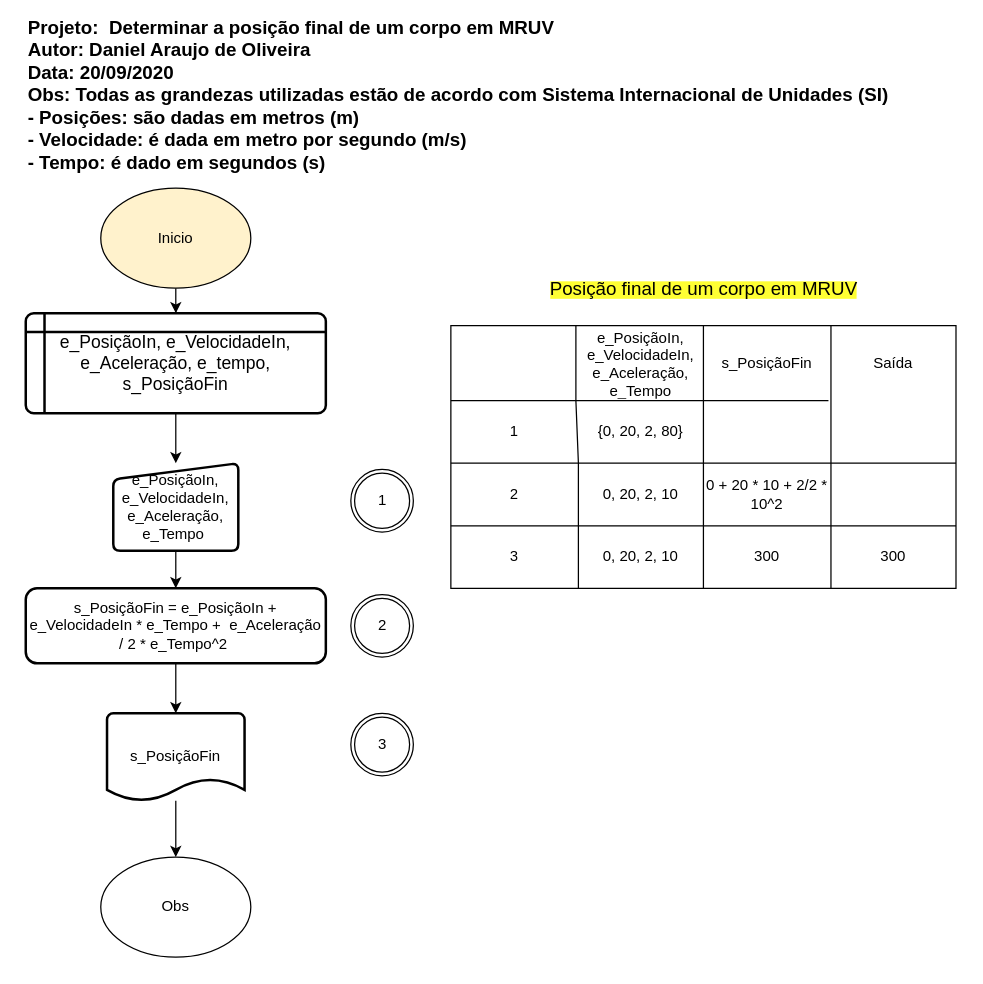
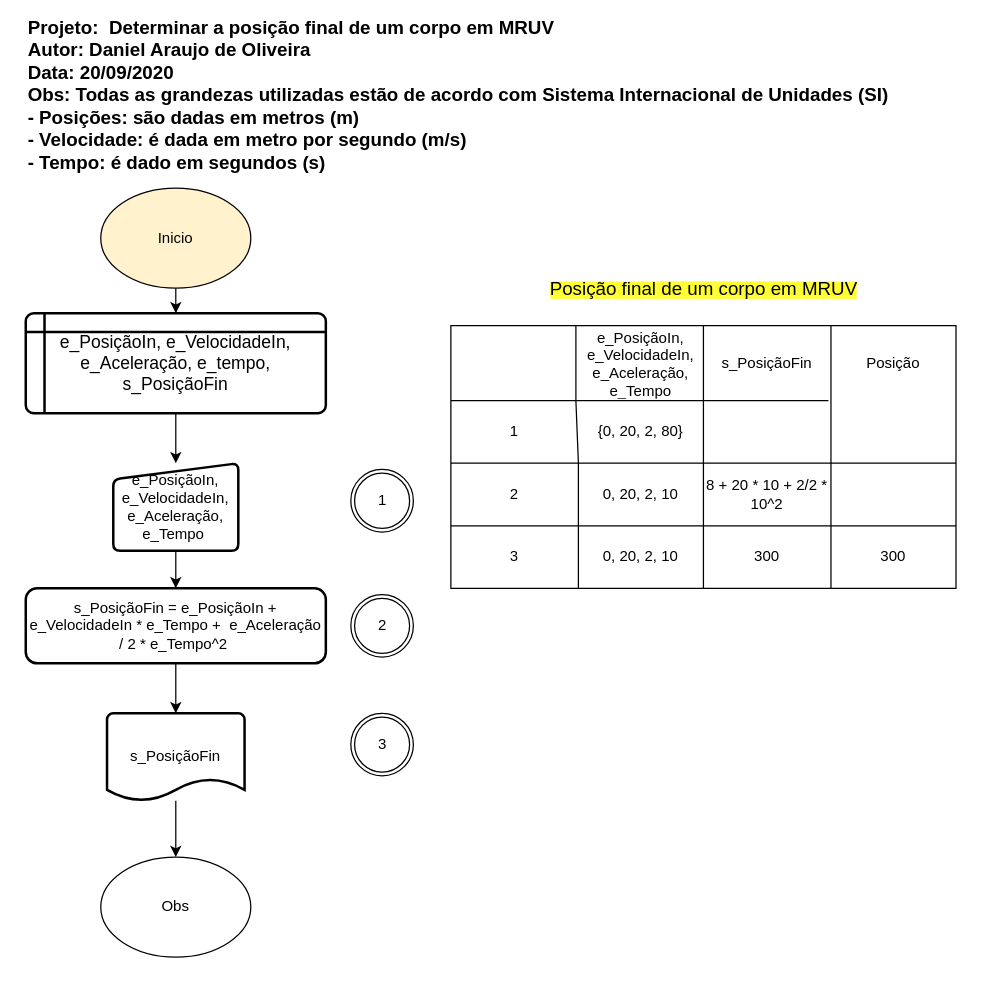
(893, 363) -> (893, 363)
(767, 494) -> (767, 494)
